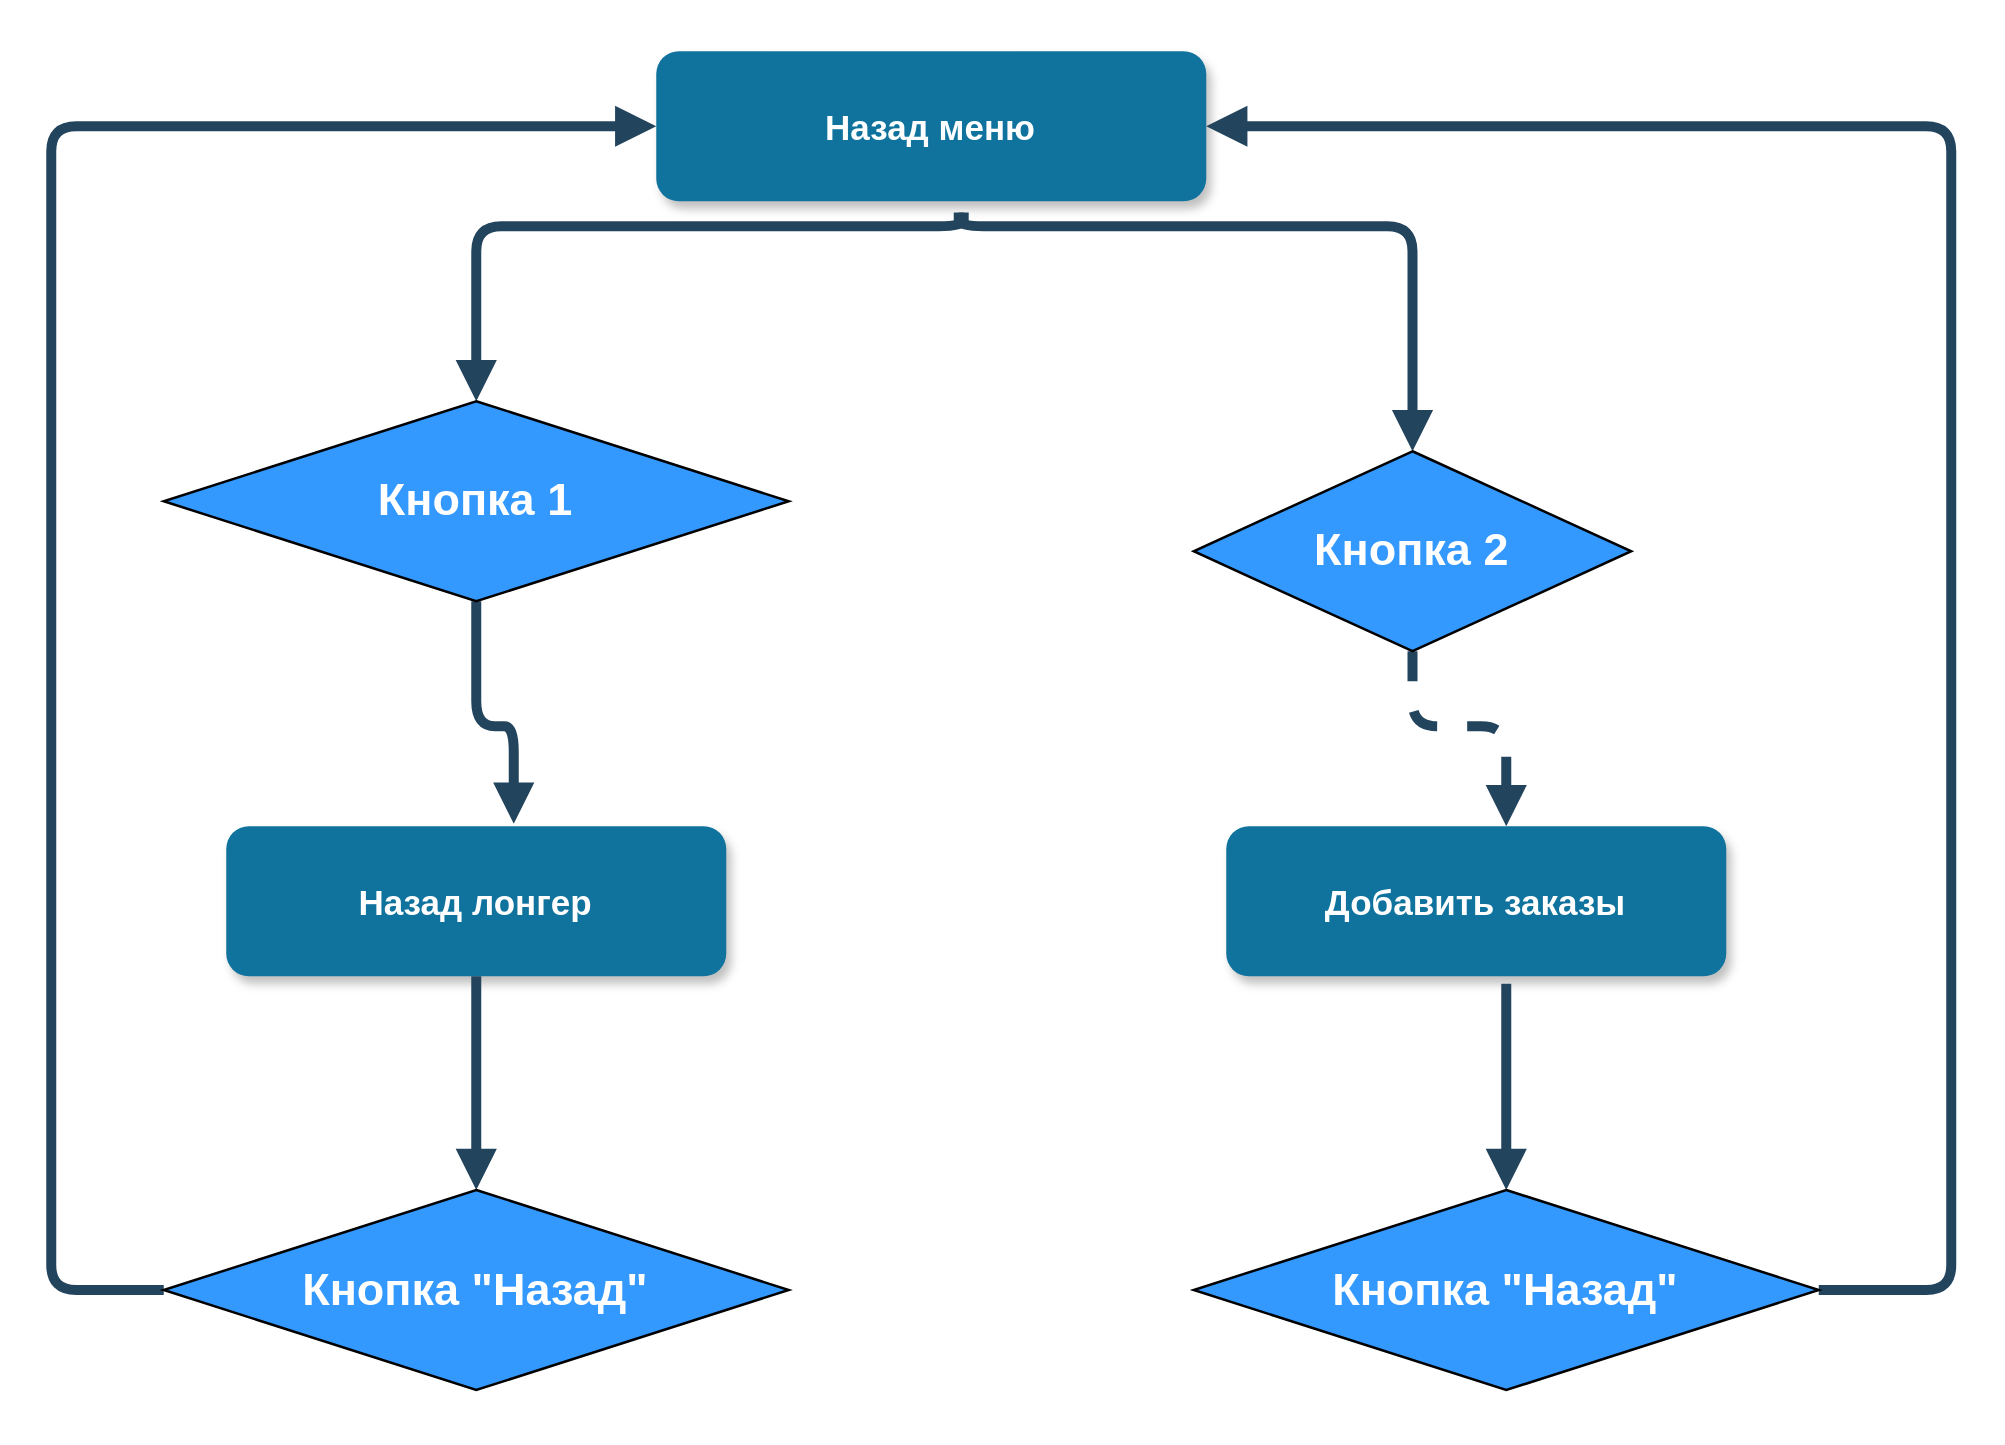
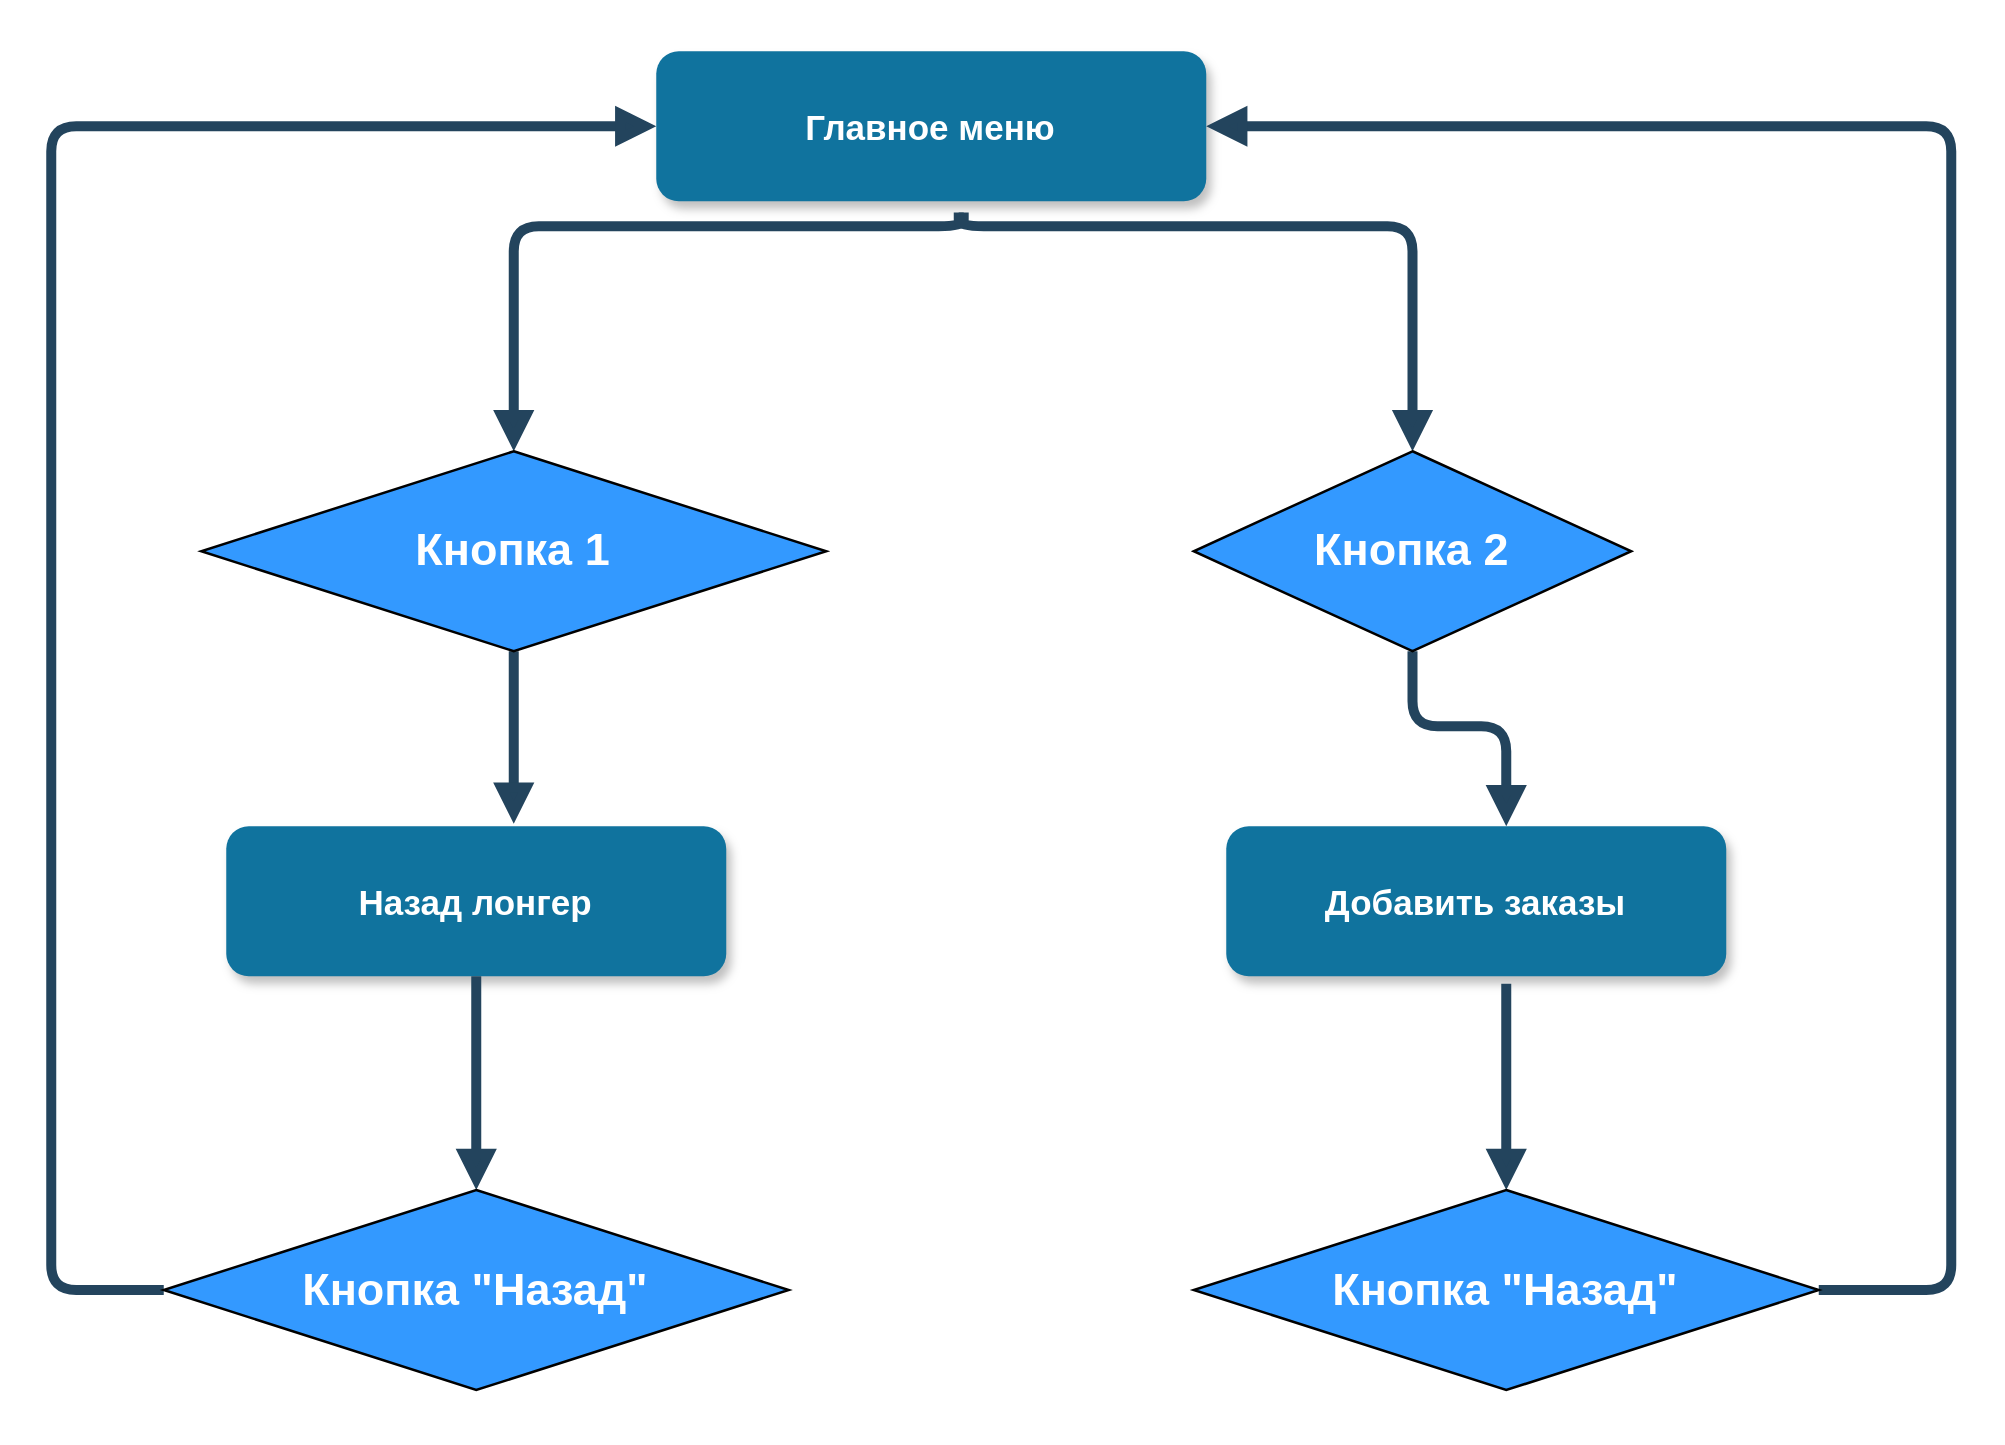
(930, 128) -> (930, 128)
(476, 501) -> (514, 551)
(1413, 695) -> (1413, 695)
